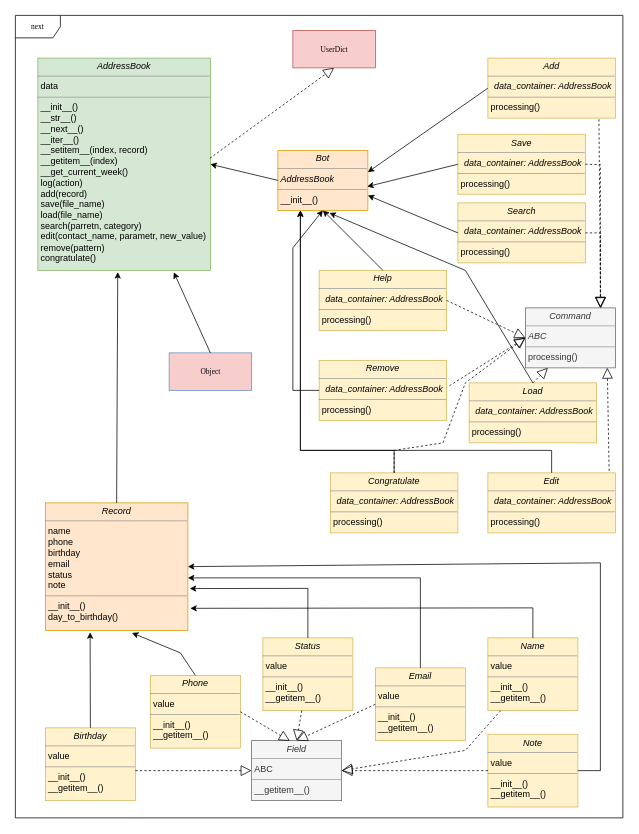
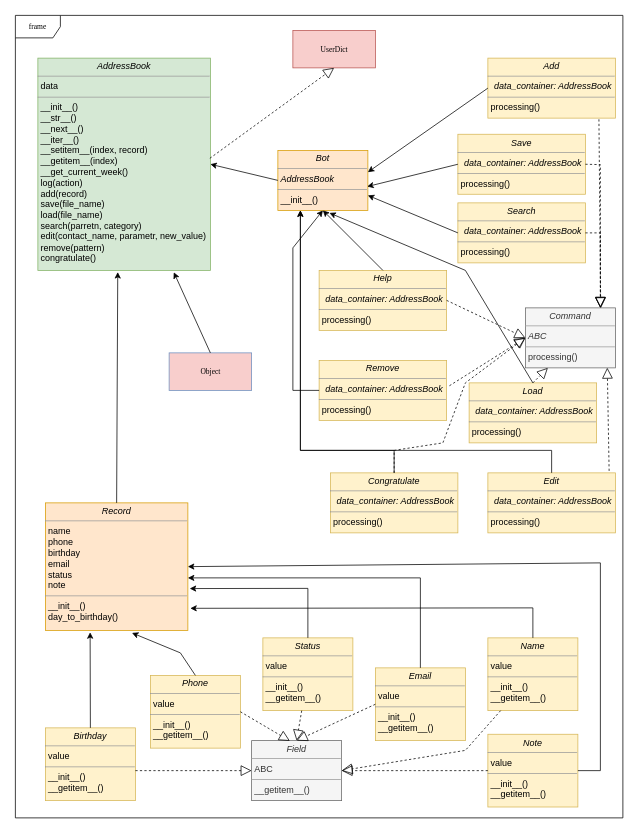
(38, 27) -> (38, 27)
